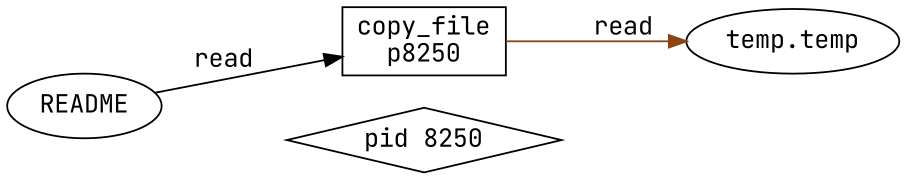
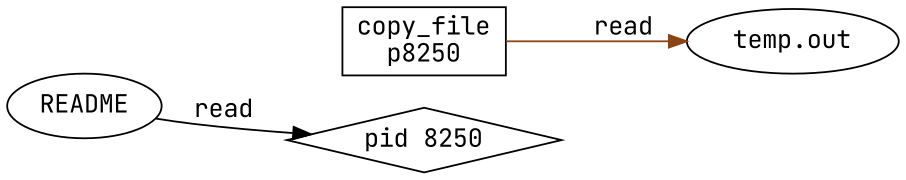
(793, 41) -> (793, 41)
(240, 76) -> (224, 127)
